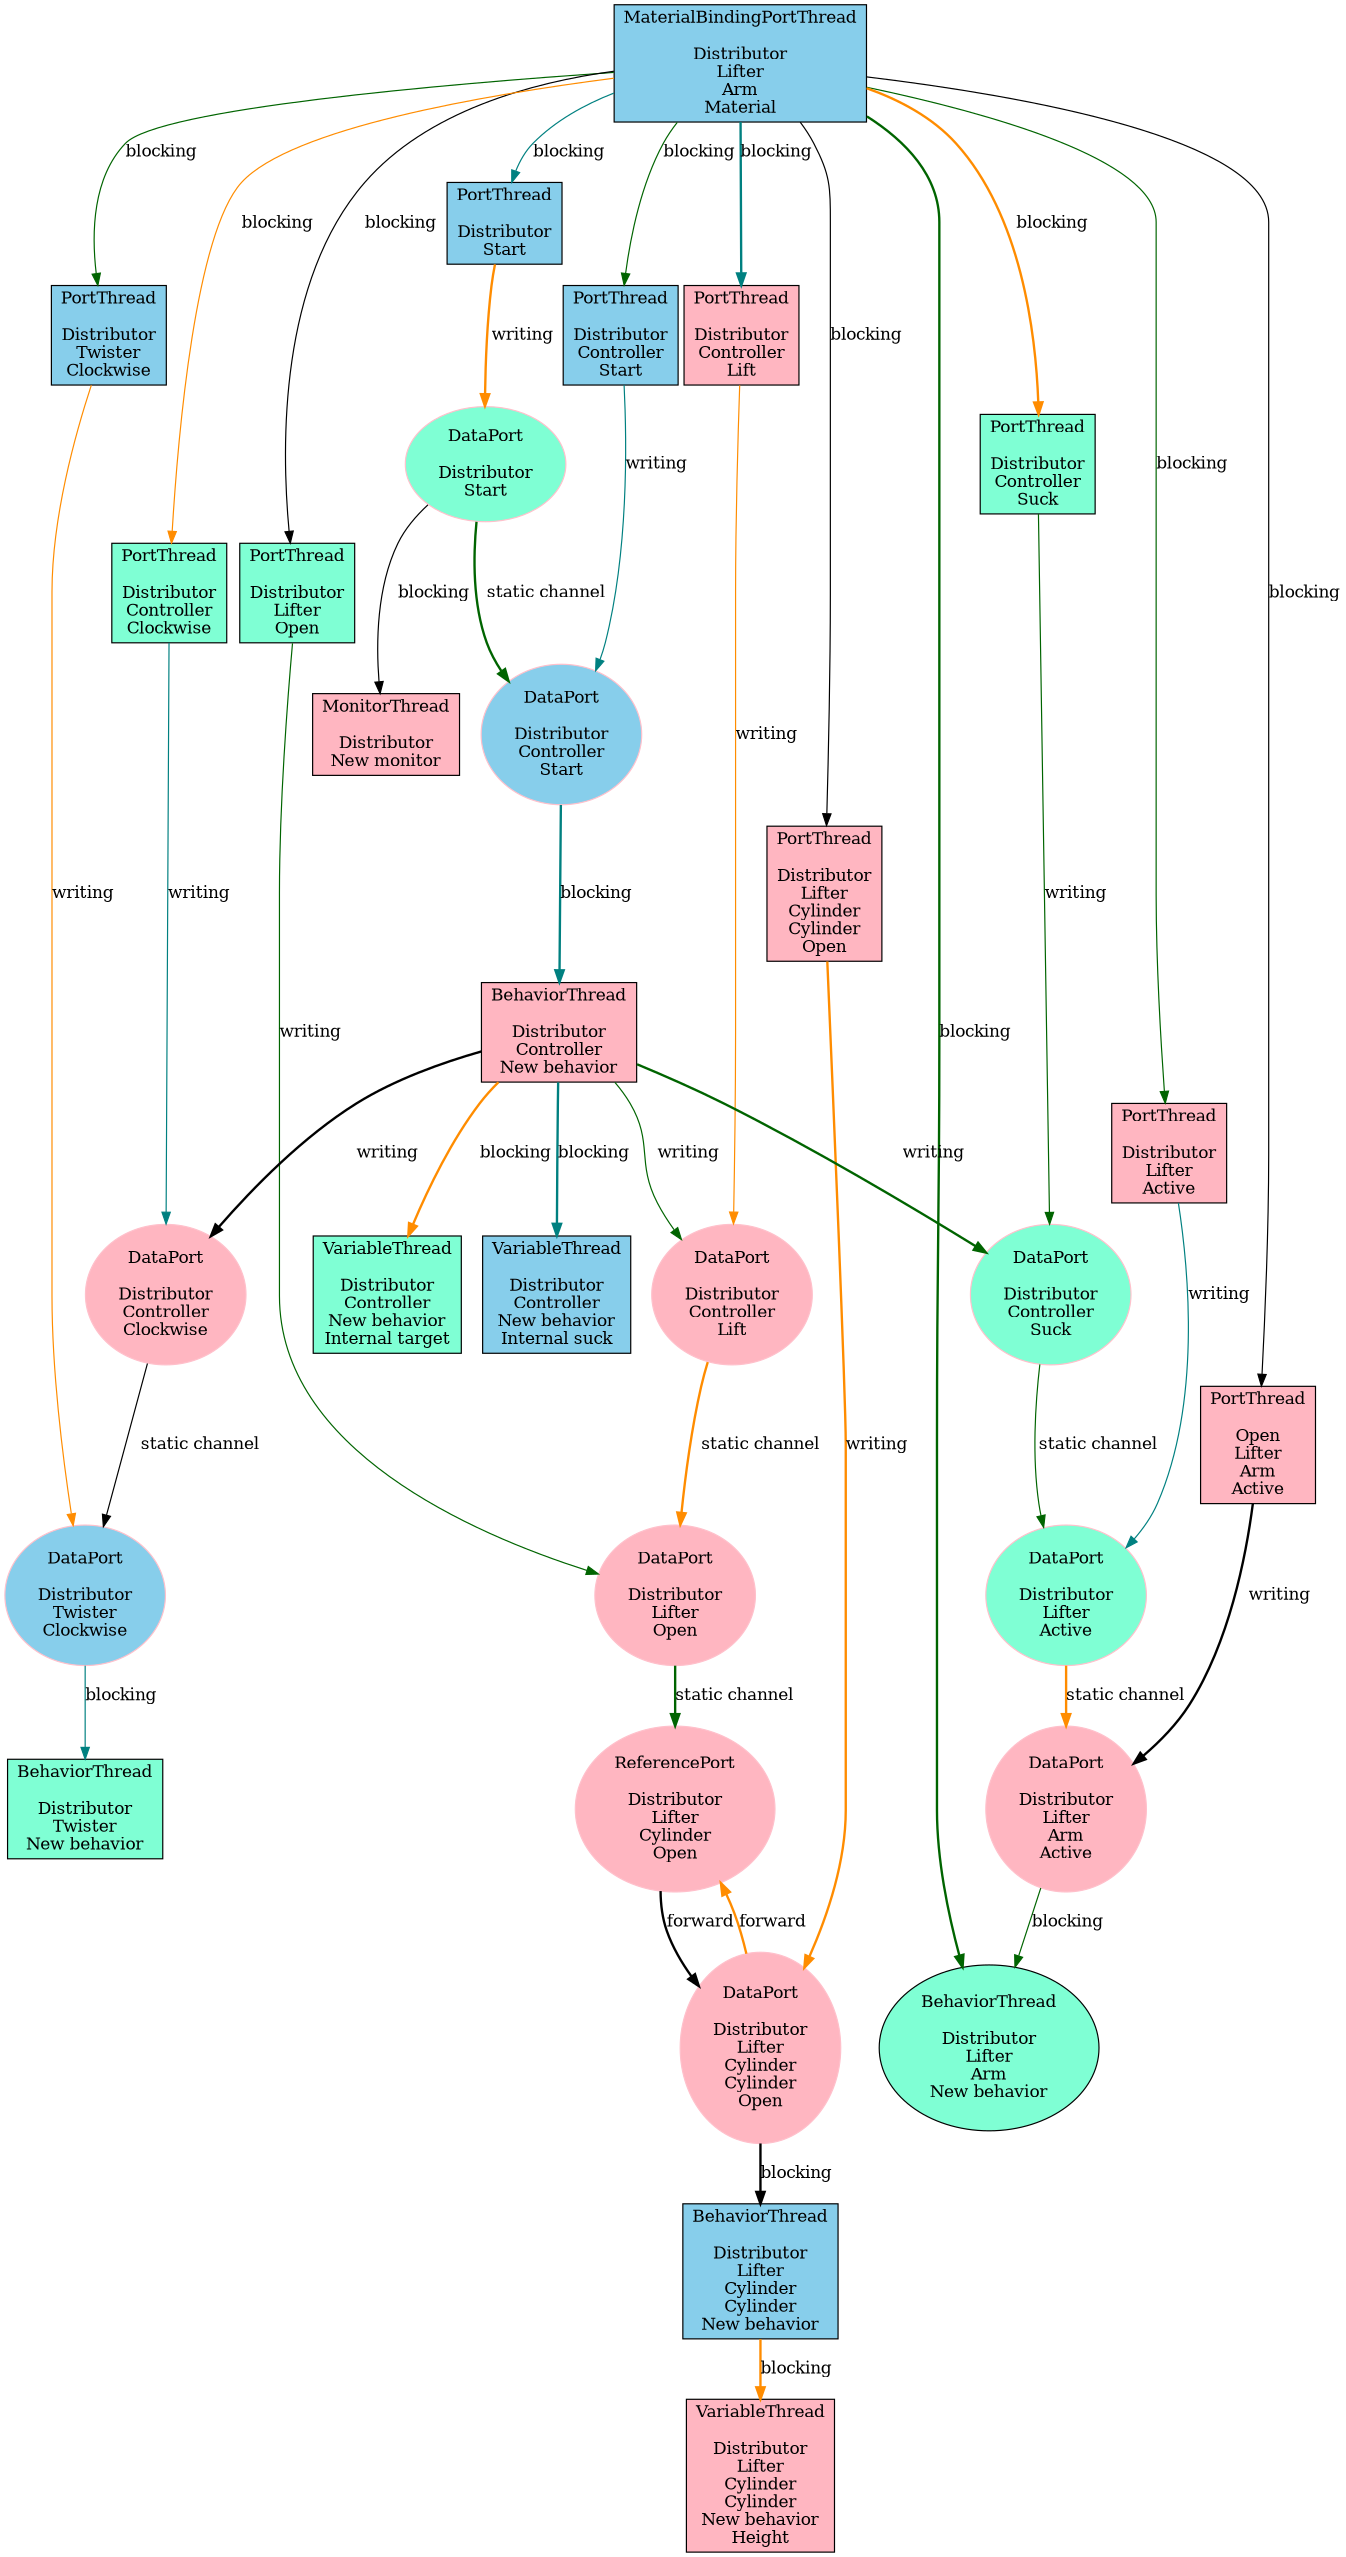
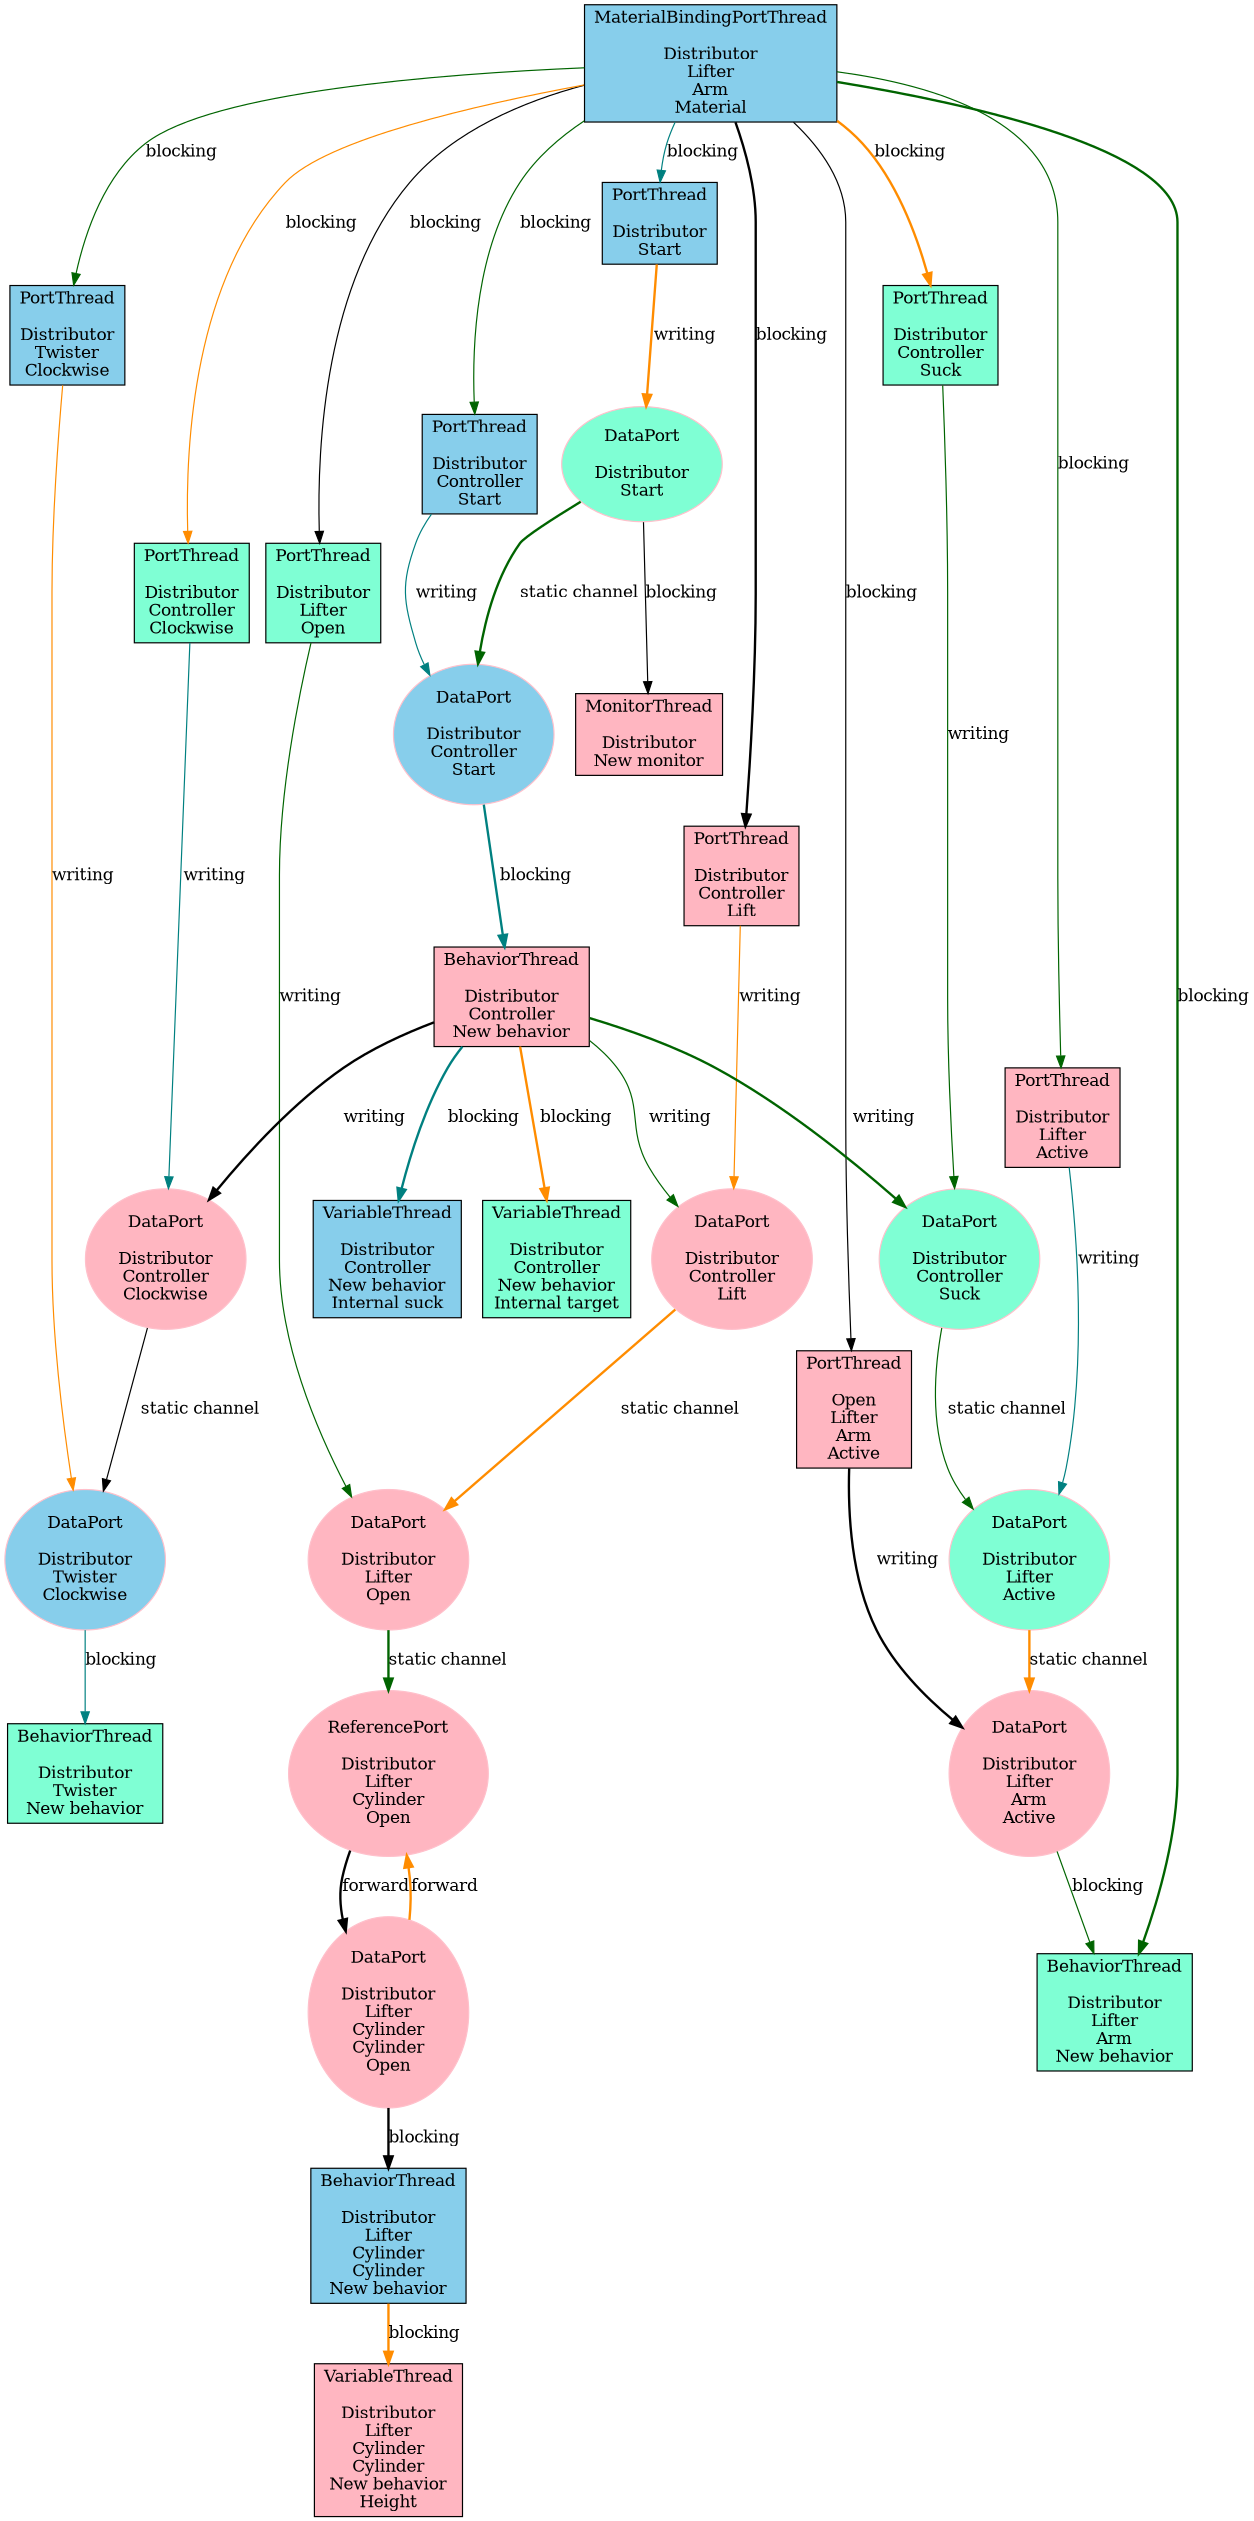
(741, 197) -> (756, 467)
(824, 894) -> none
(989, 2048) -> (1115, 2012)
